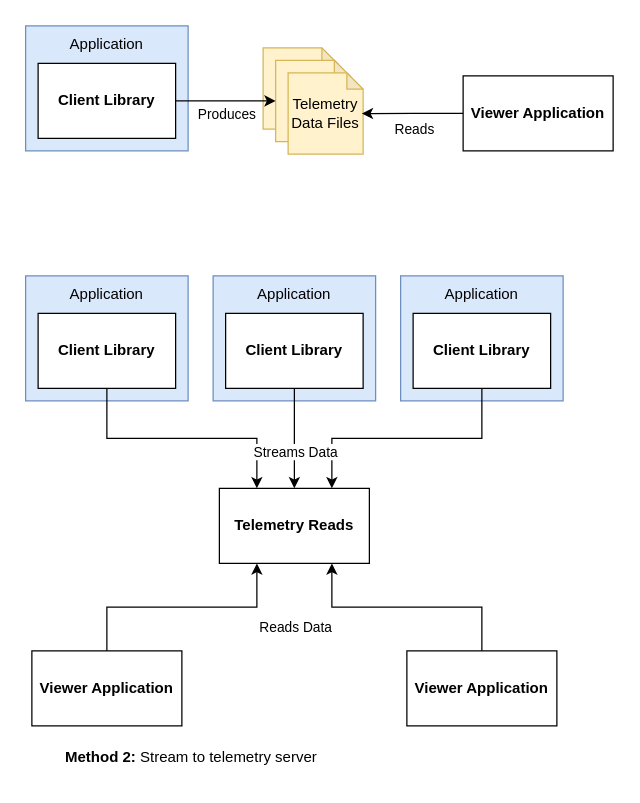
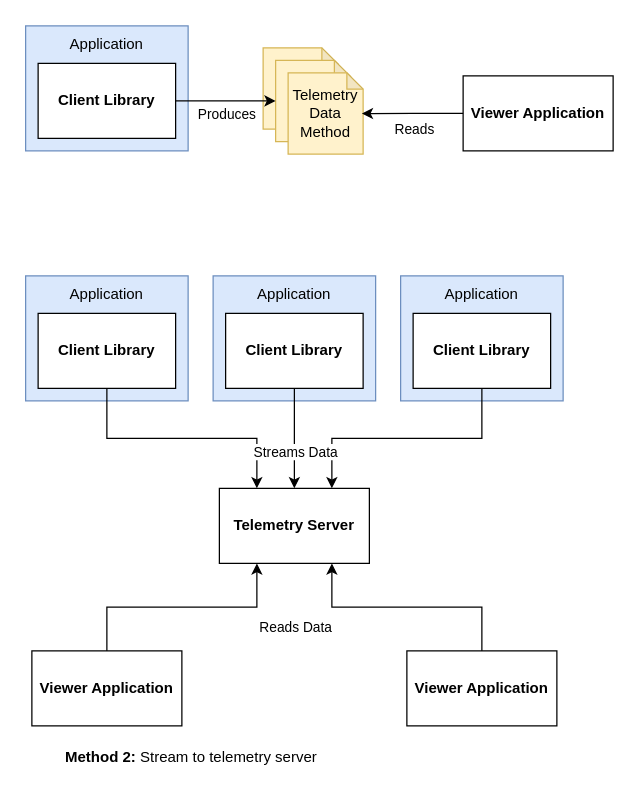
(326, 113) -> (326, 113)
(294, 526) -> (294, 526)
